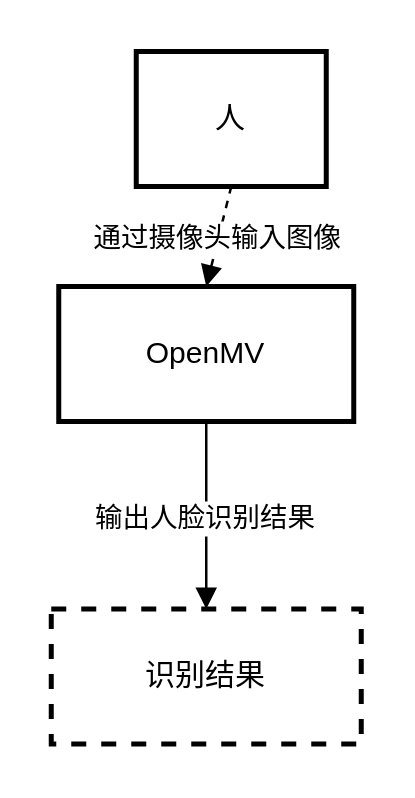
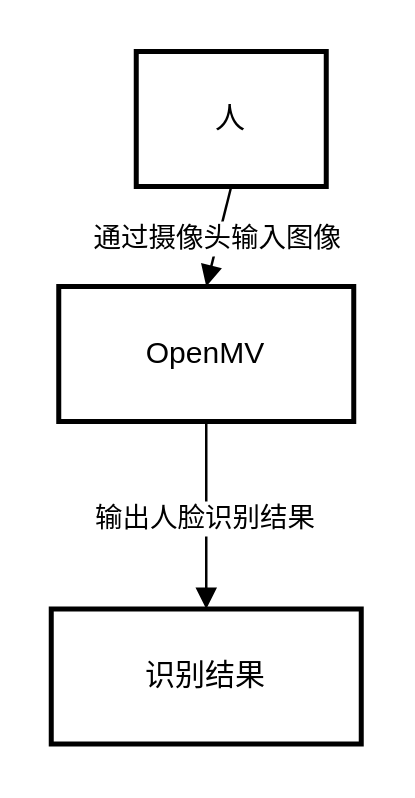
(227, 202) -> (227, 202)
(206, 676) -> (206, 676)
